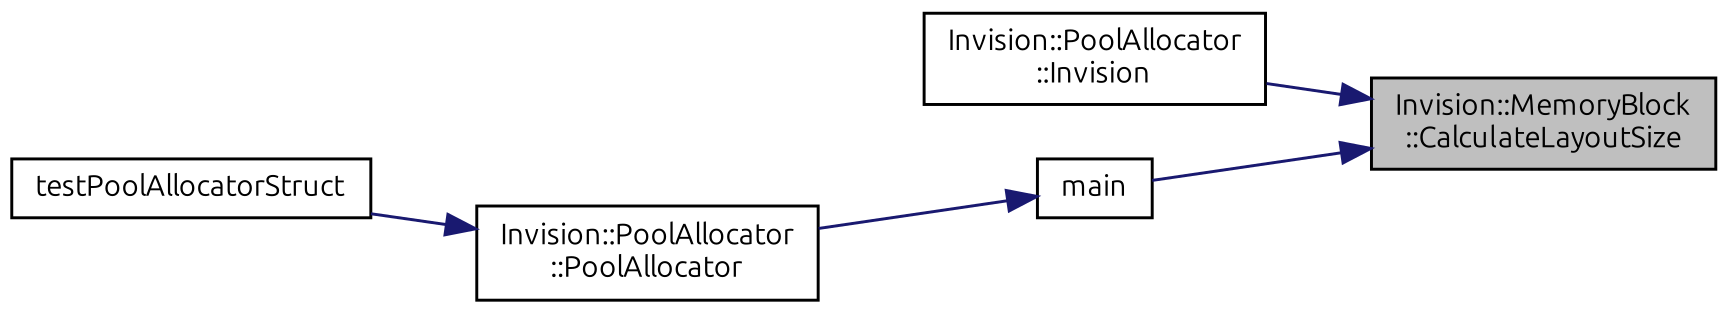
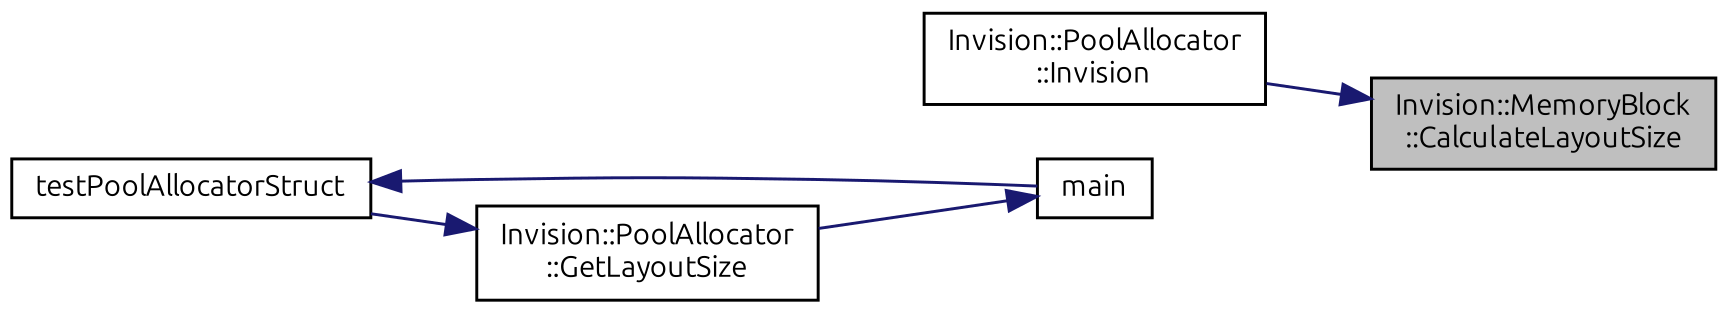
(1247, 167) -> (719, 178)
(647, 253) -> (647, 253)
